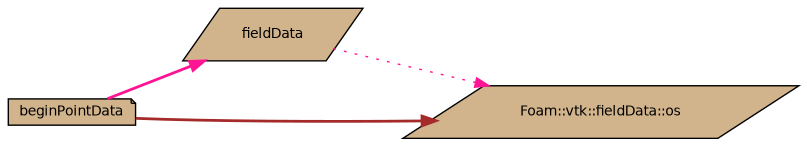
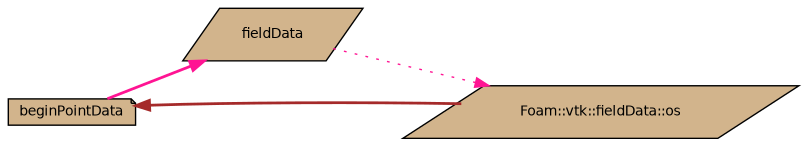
(279, 121) -> (306, 103)
